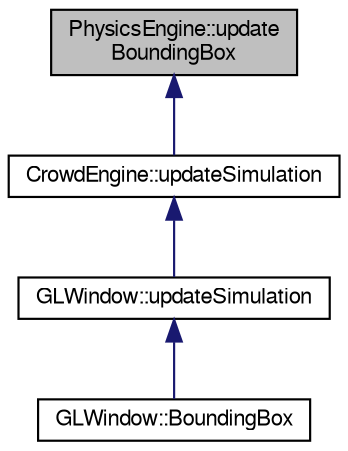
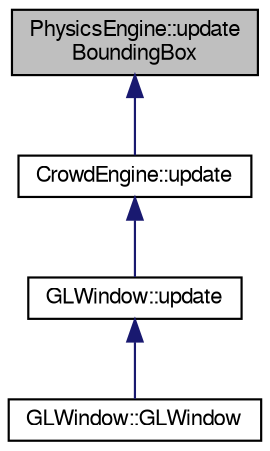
(174, 176) -> (135, 176)
(174, 298) -> (135, 298)
(174, 420) -> (135, 420)
